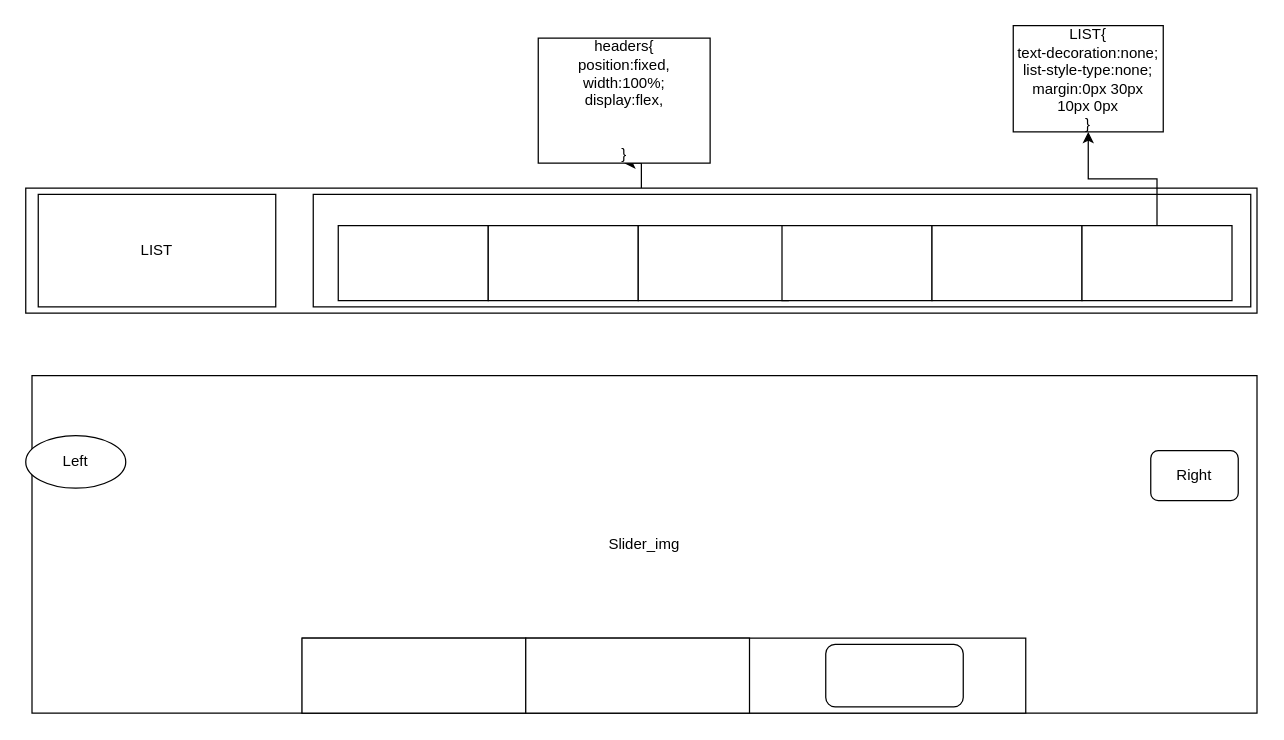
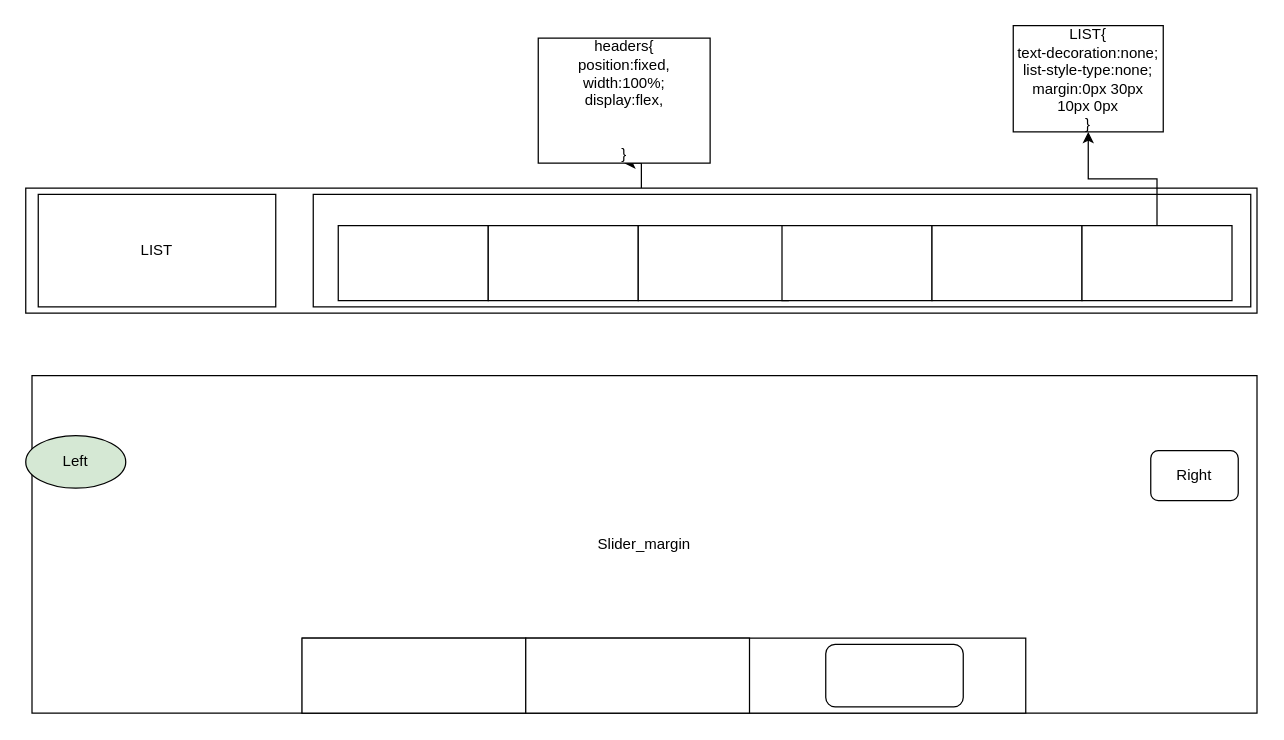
(76, 462) -> (76, 462)
(644, 544) -> (644, 544)
